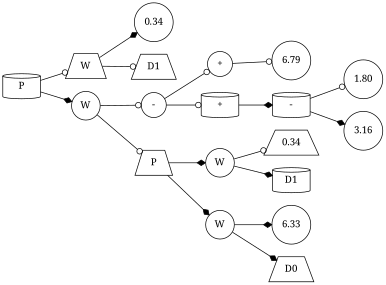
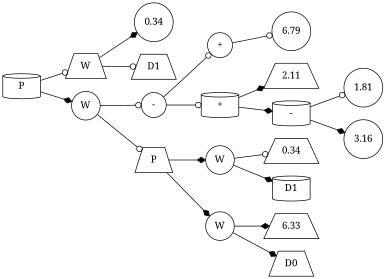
none -> (291, 76)
(363, 79) -> (363, 88)
(291, 225) -> (291, 226)
